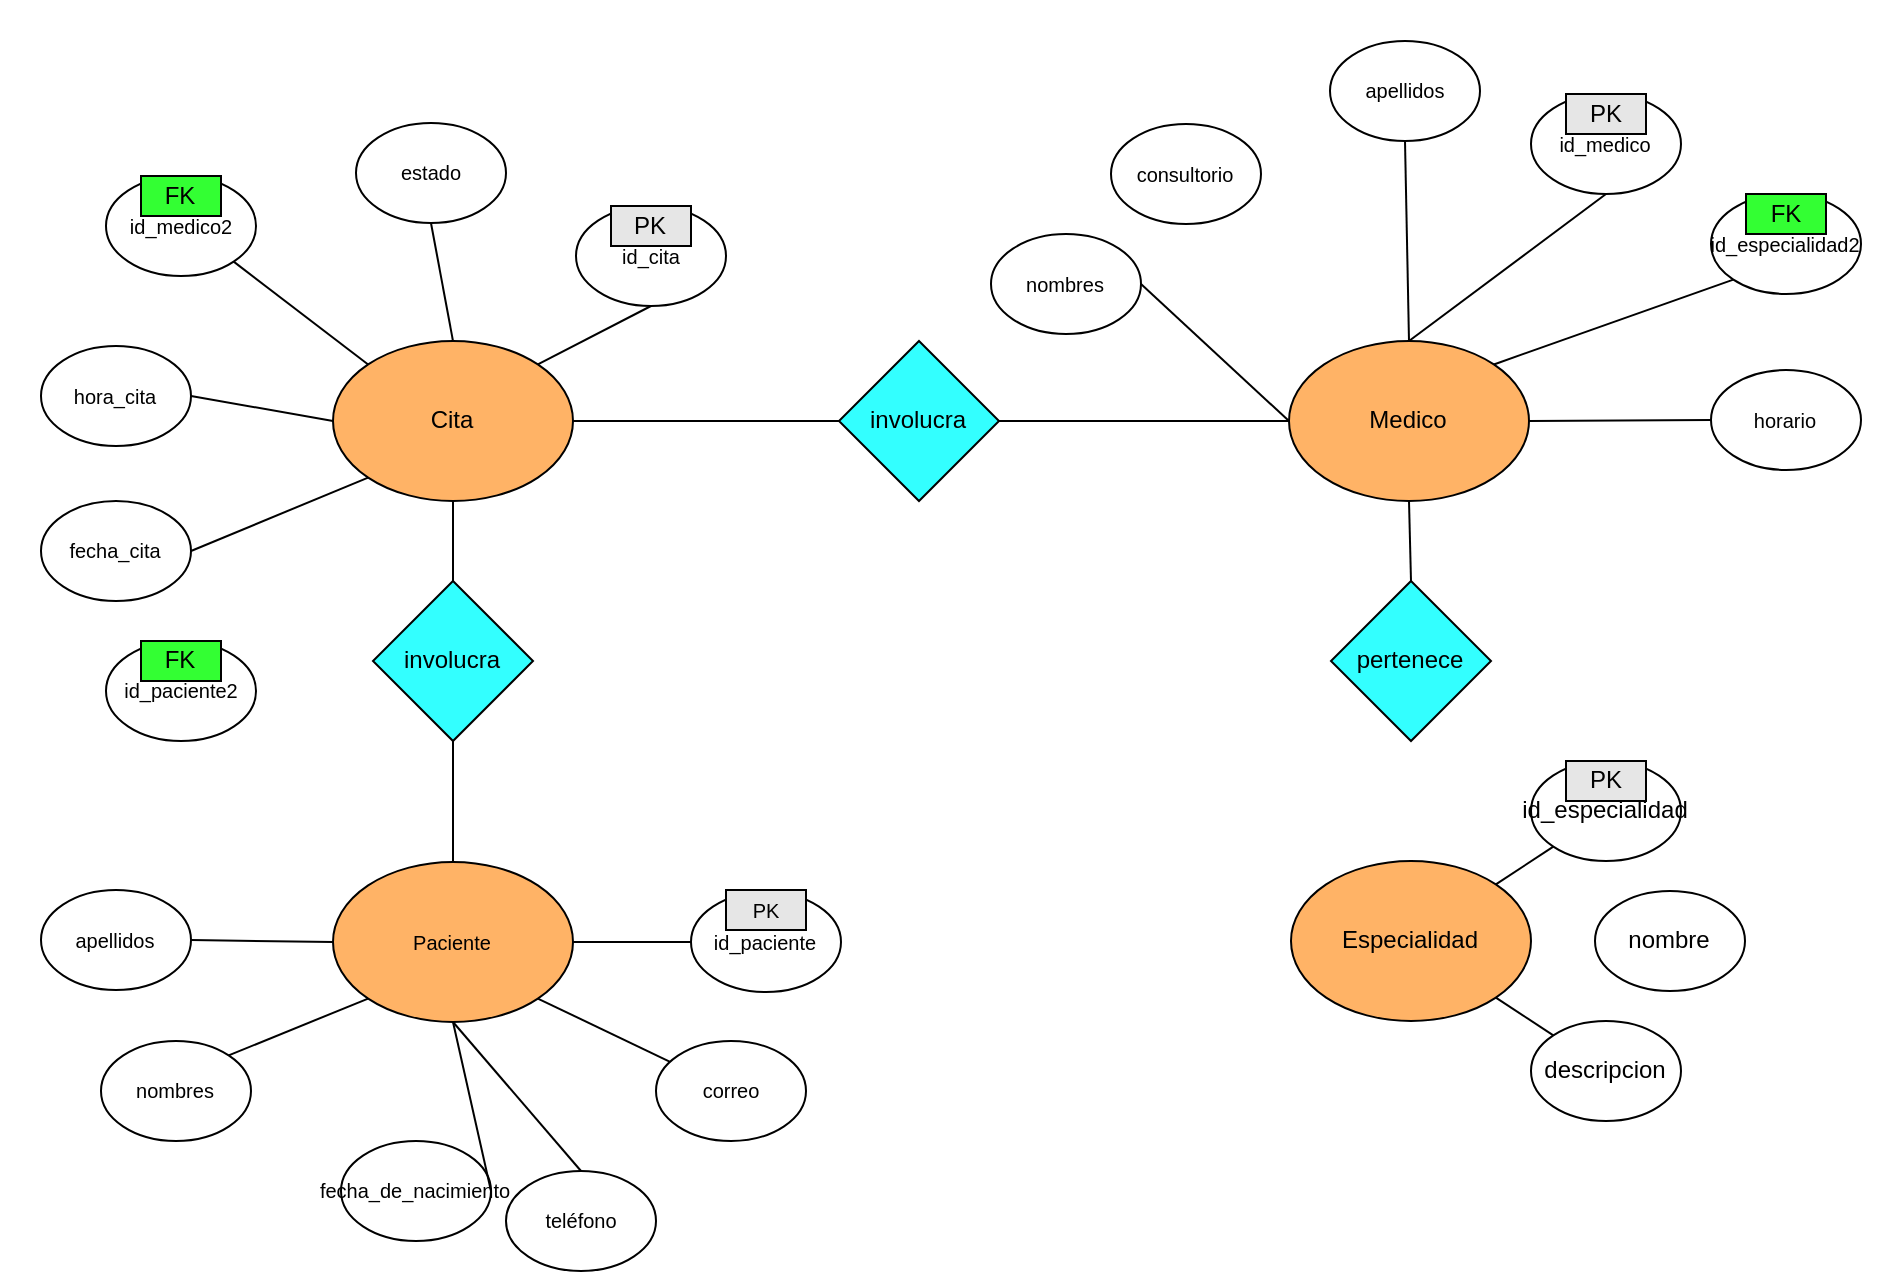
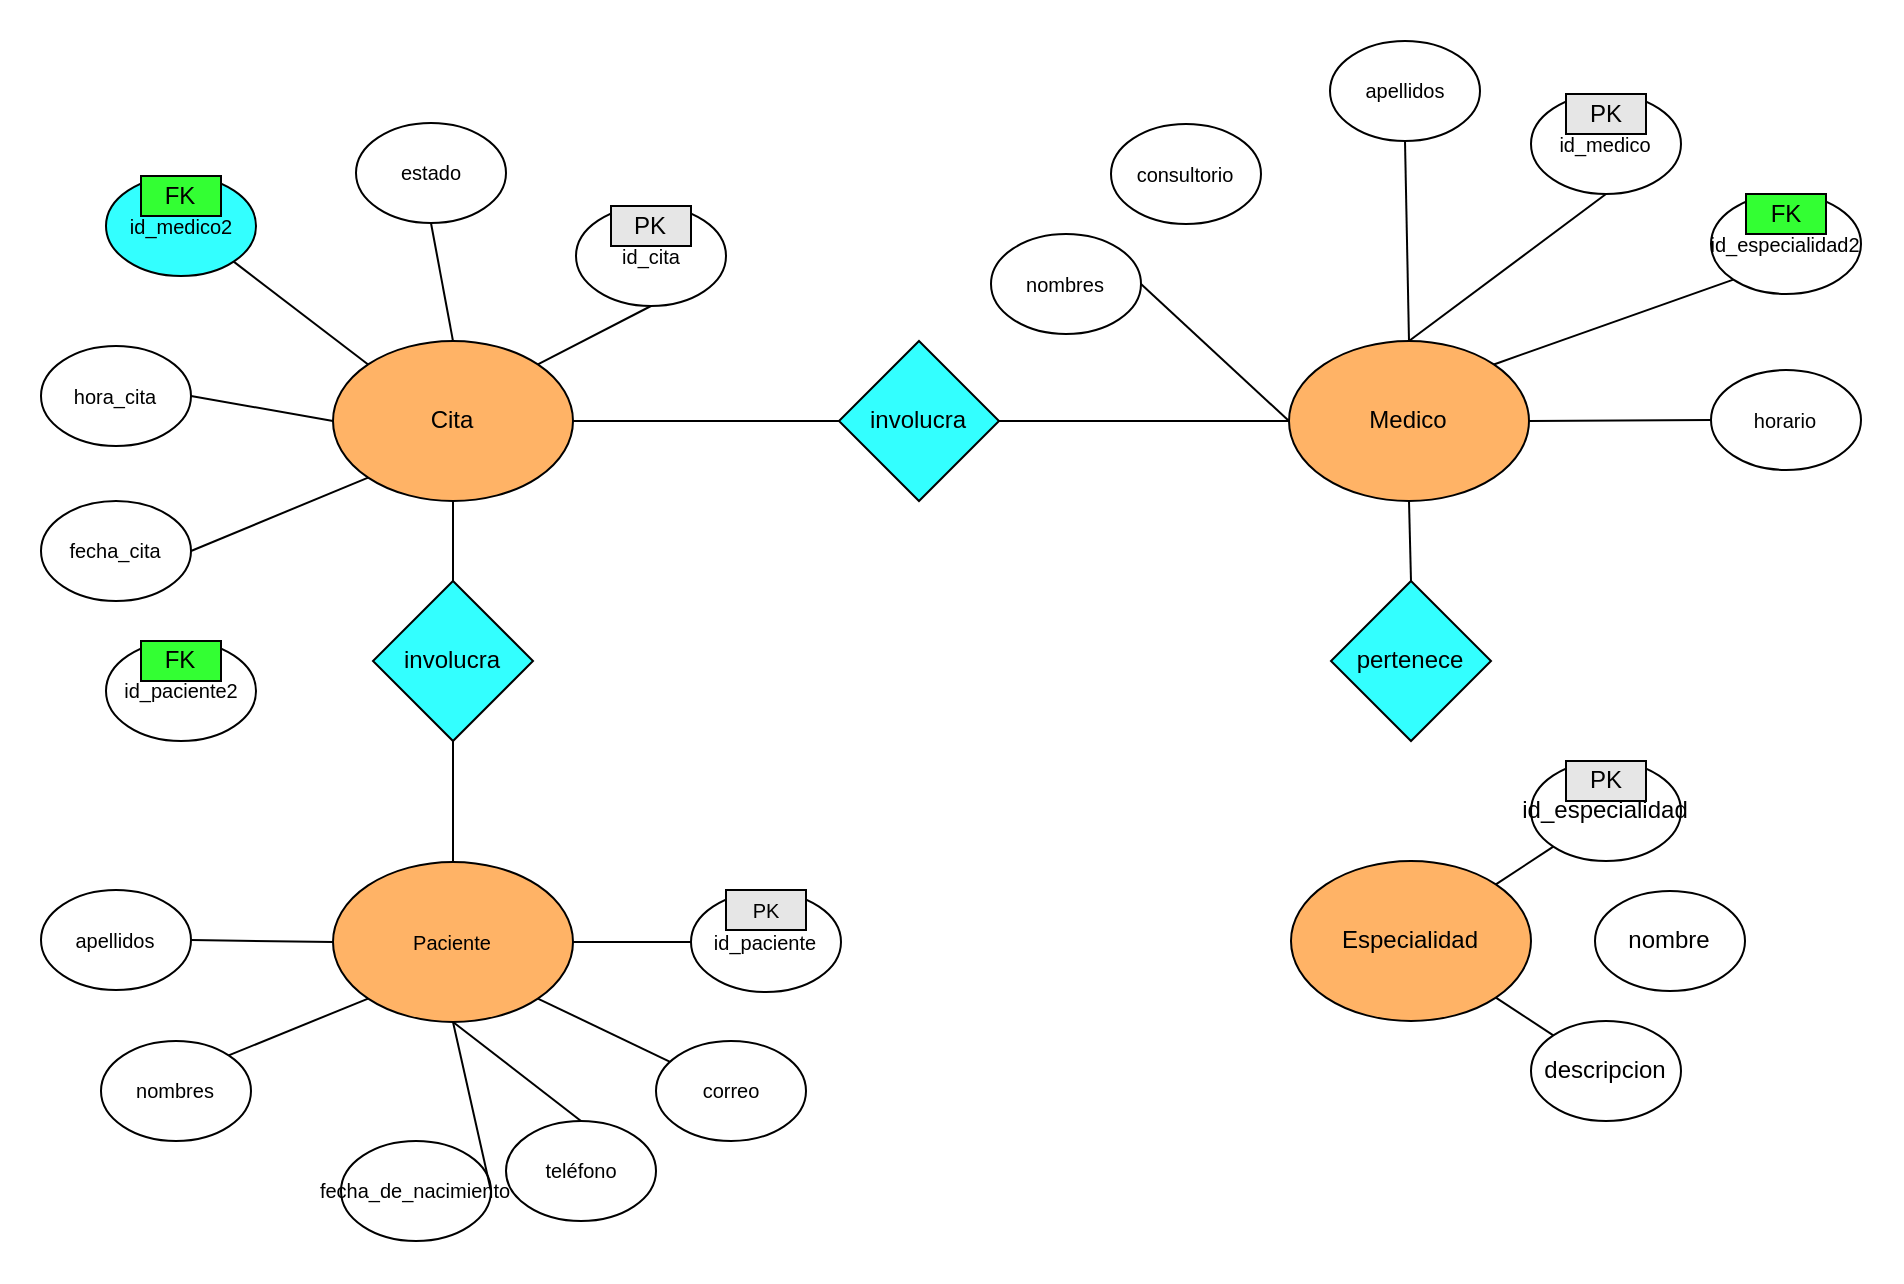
(181, 226) -> (181, 226)
(581, 1221) -> (581, 1171)
